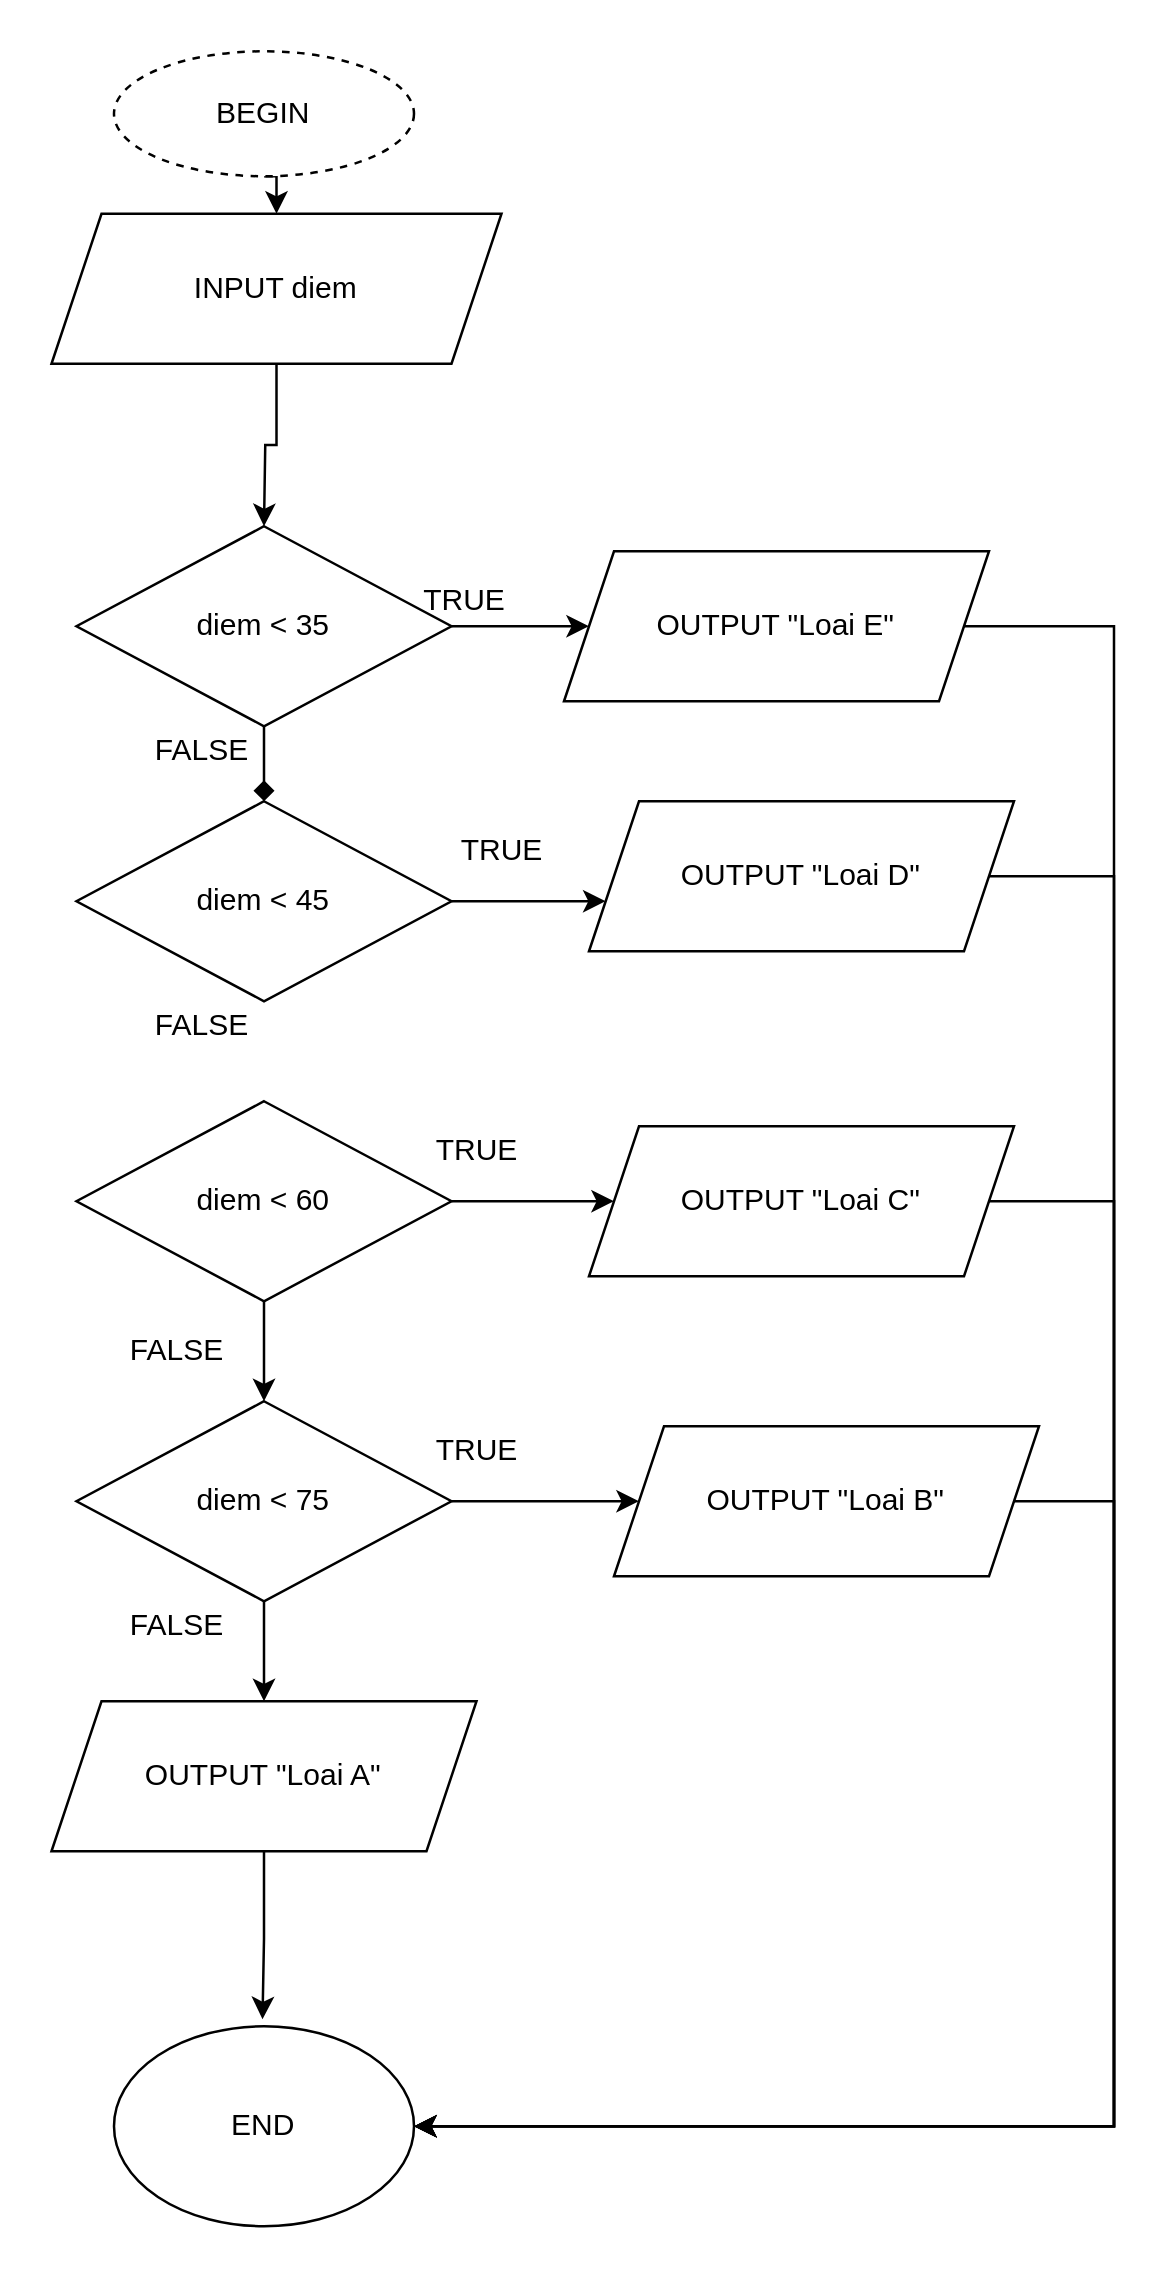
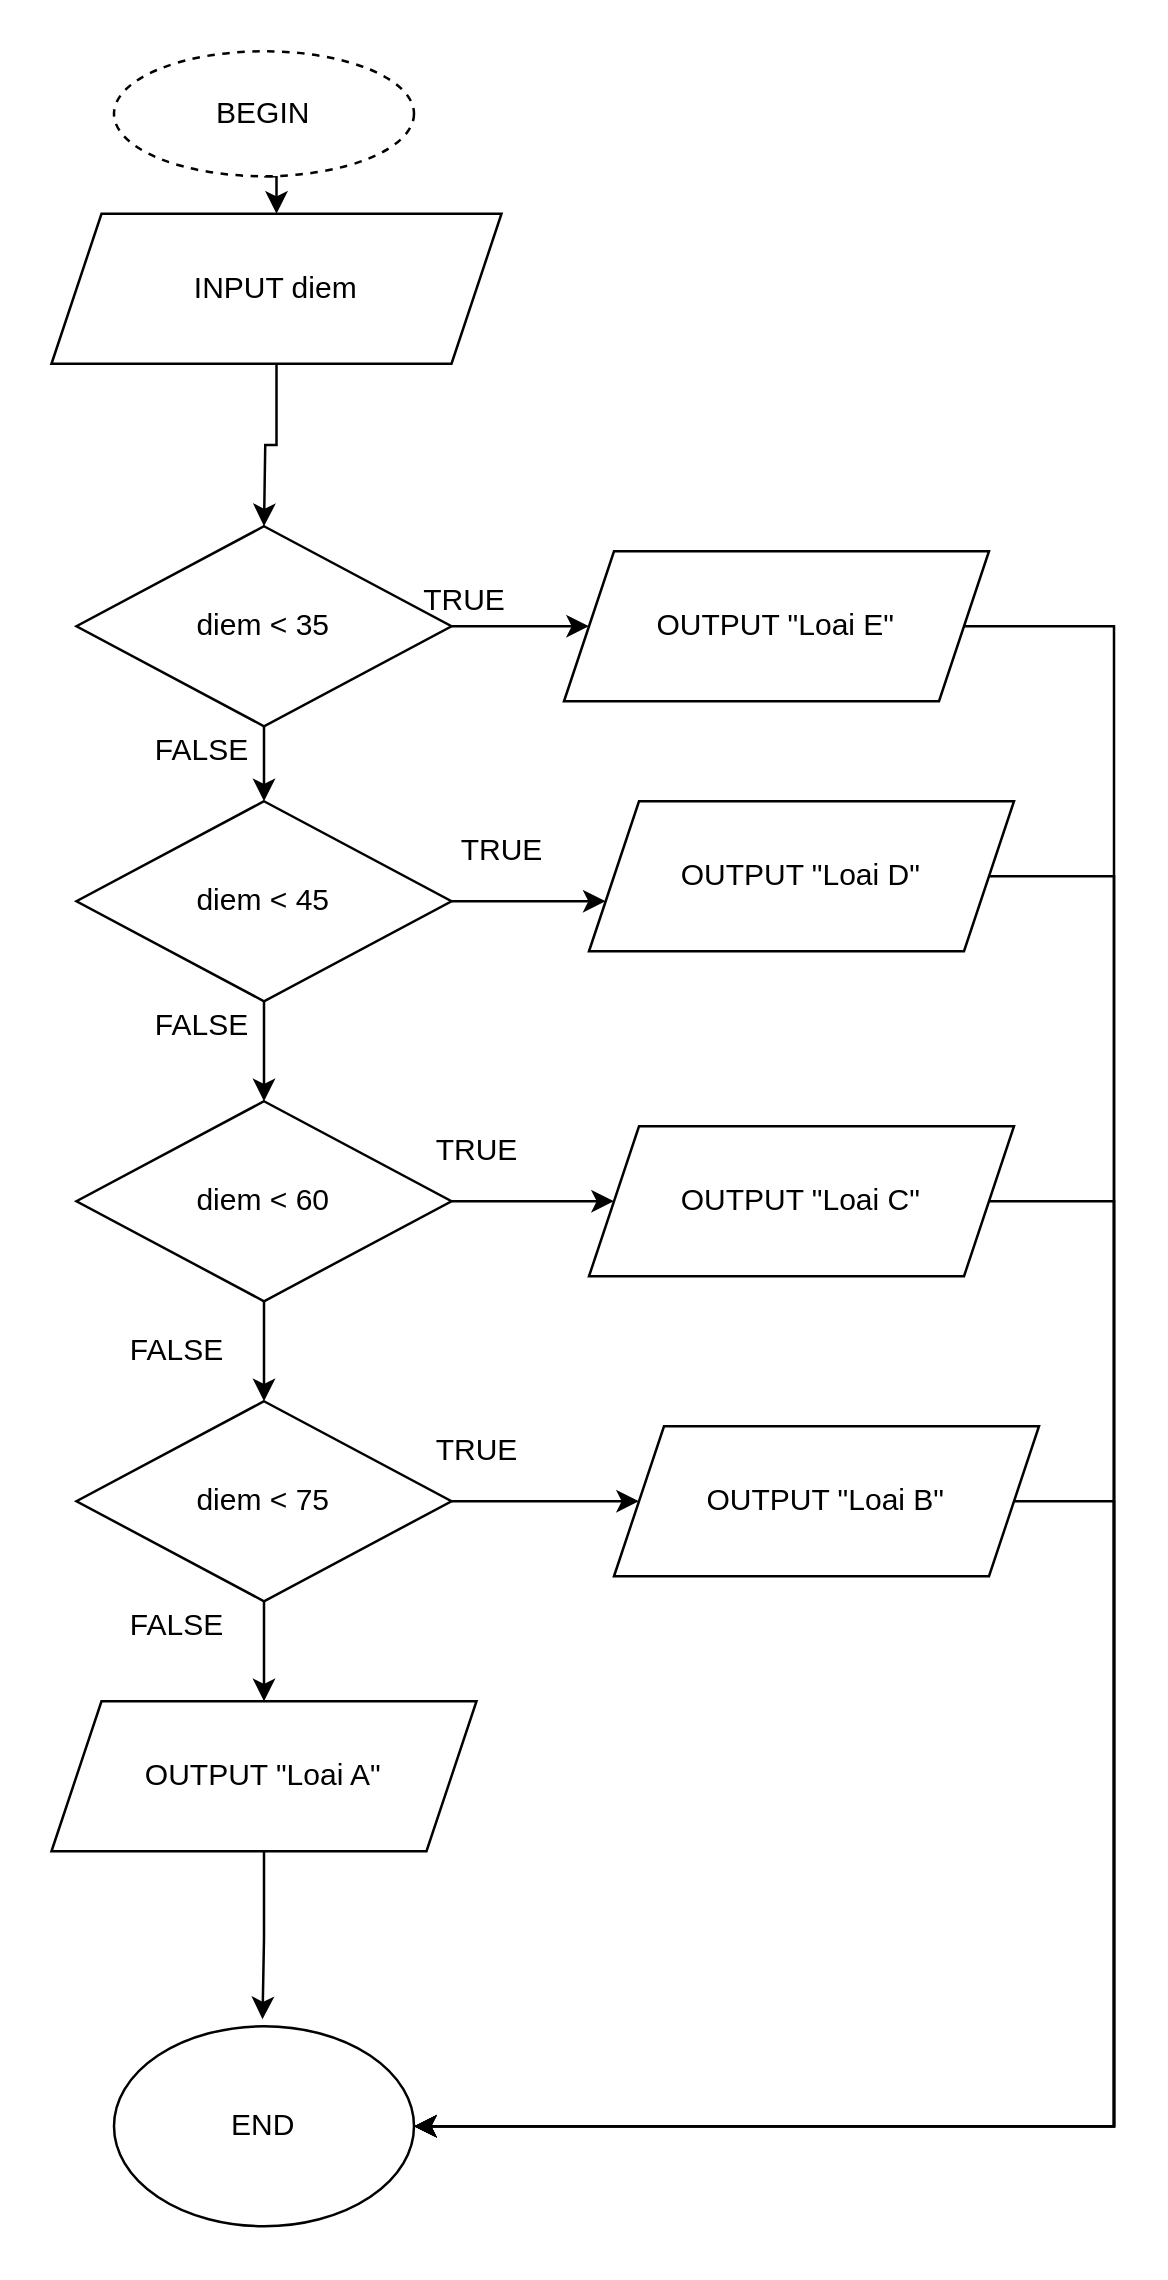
(264, 781) -> (264, 782)
none -> (264, 1043)
